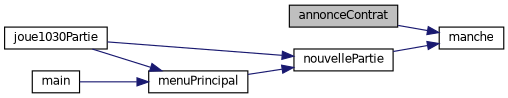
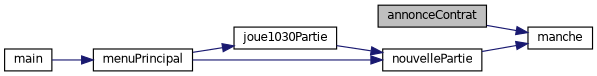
(121, 58) -> (208, 50)
